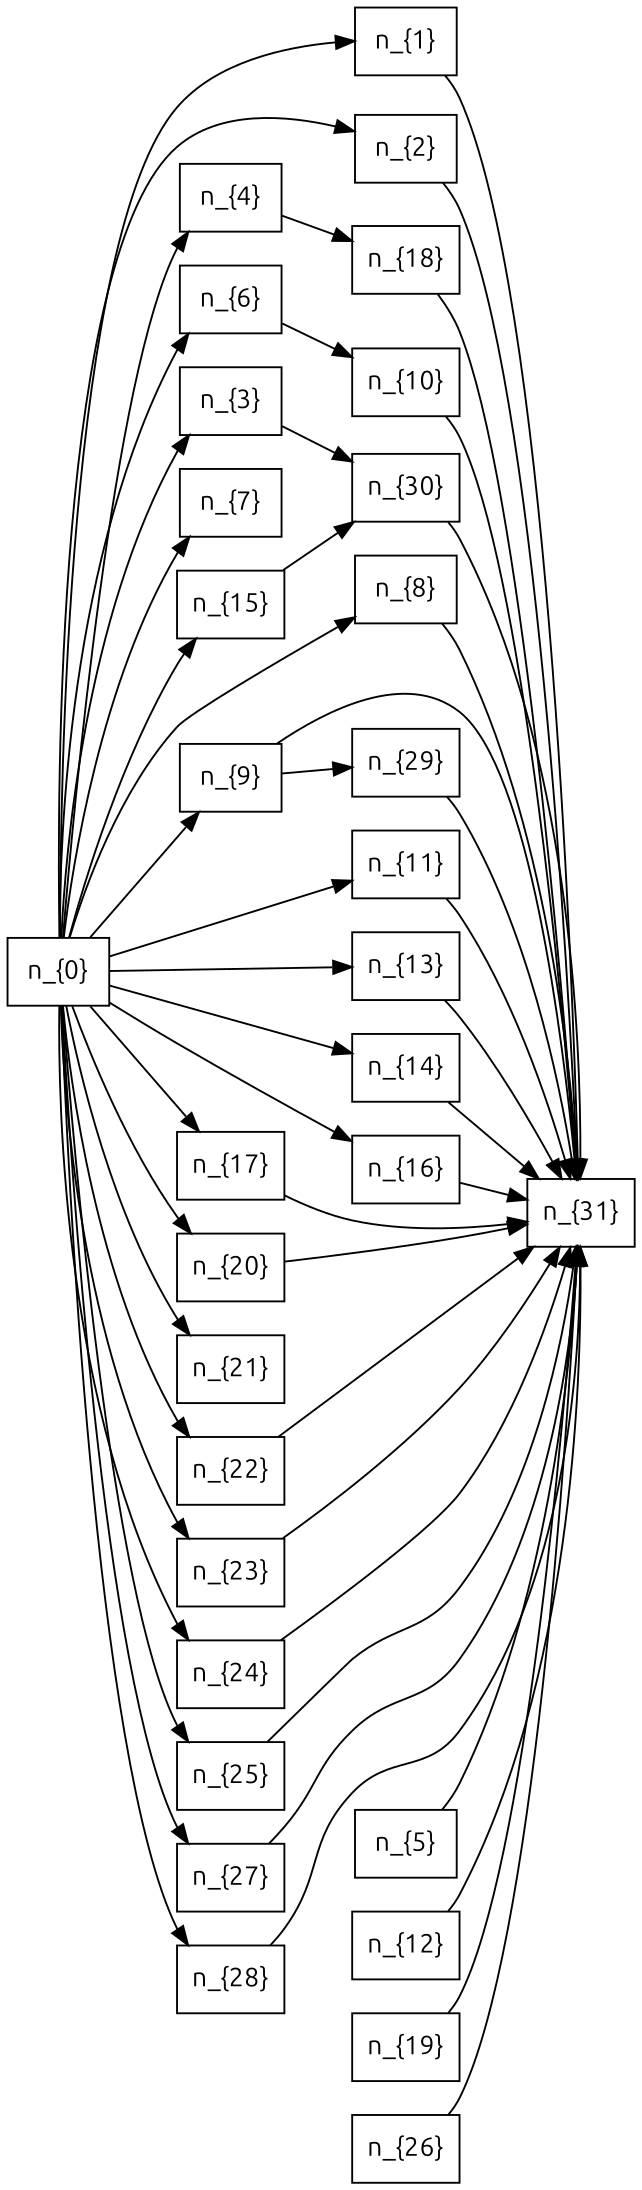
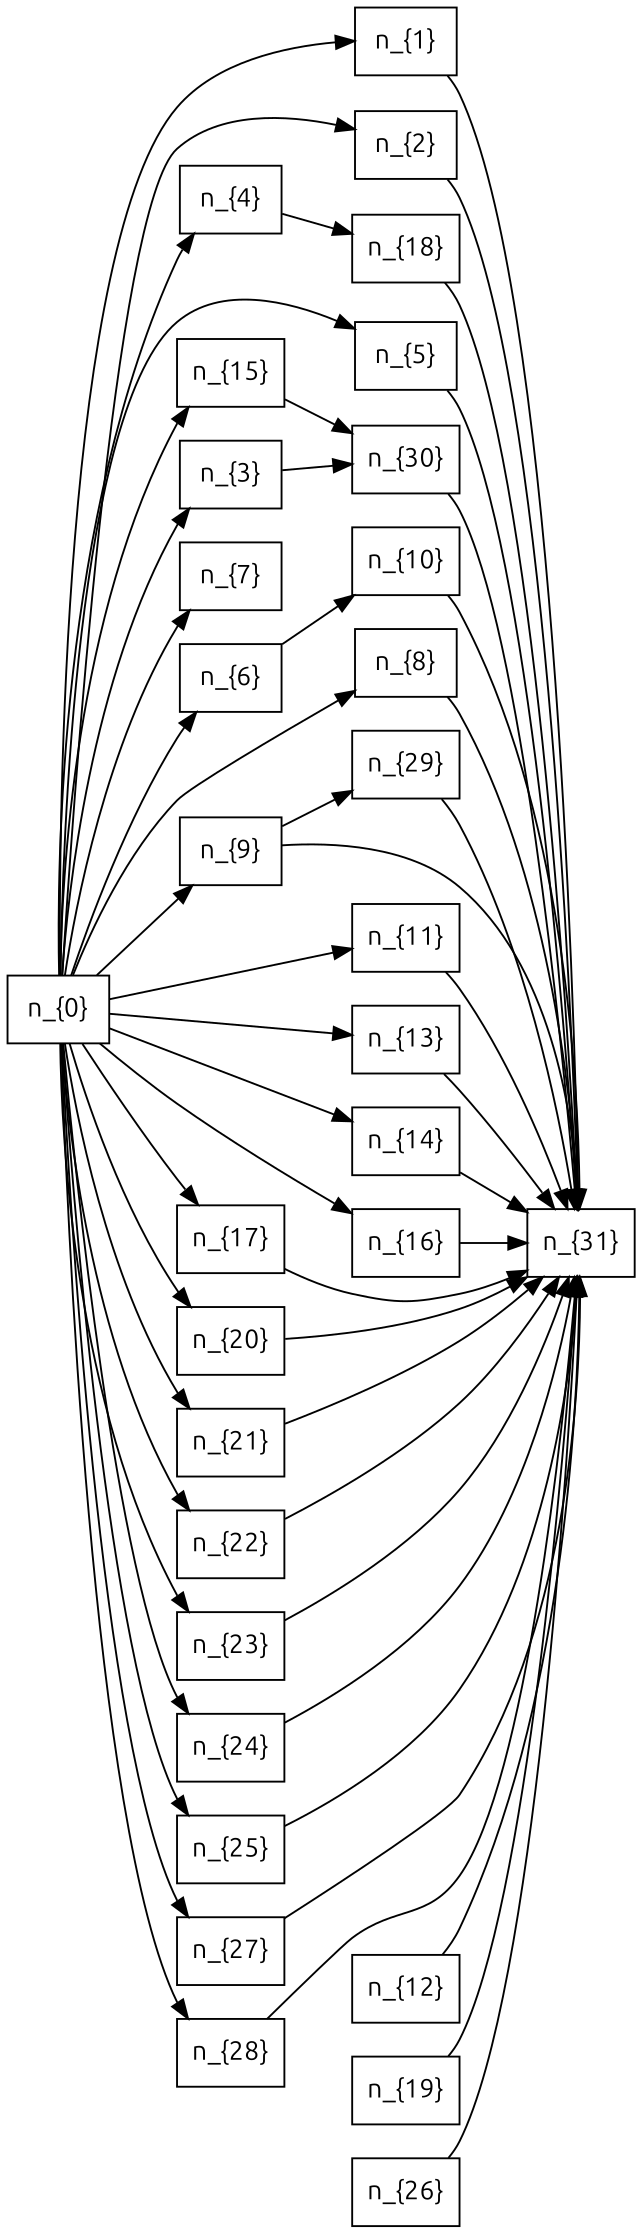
none -> (153, 356)
none -> (413, 1367)
